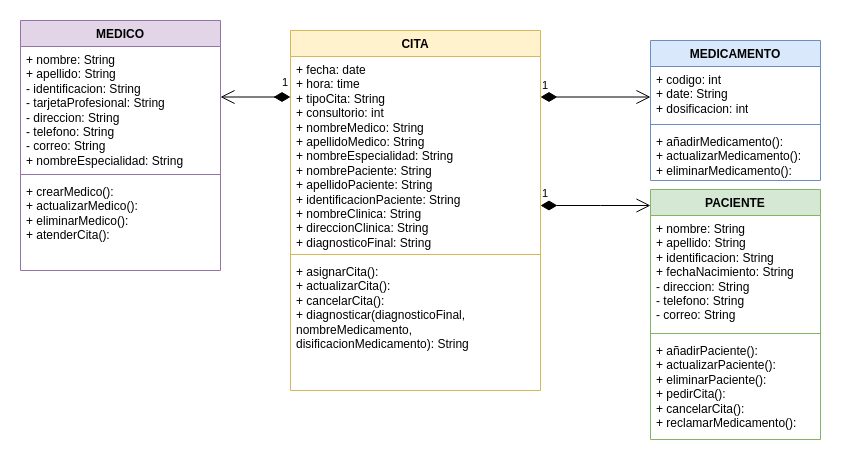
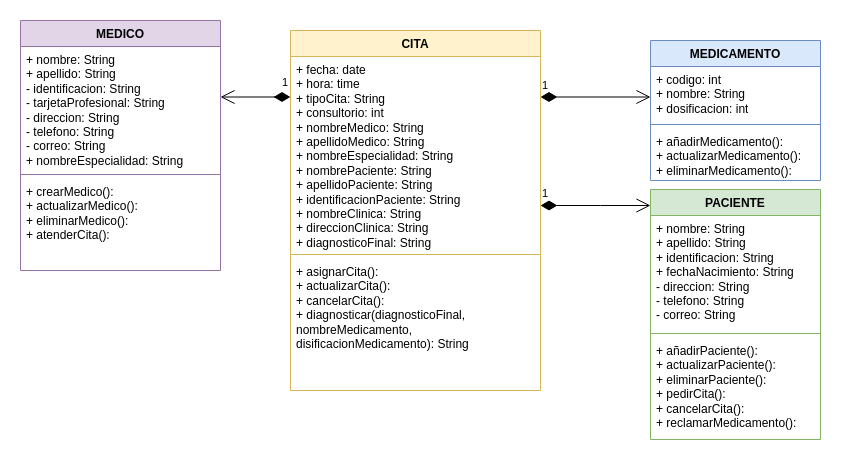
(709, 95) -> (709, 95)
